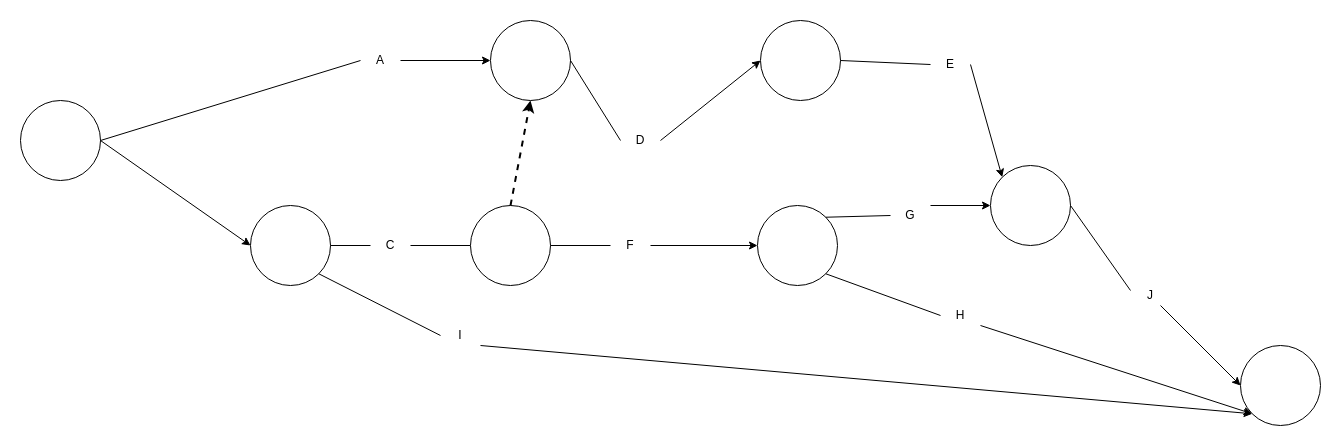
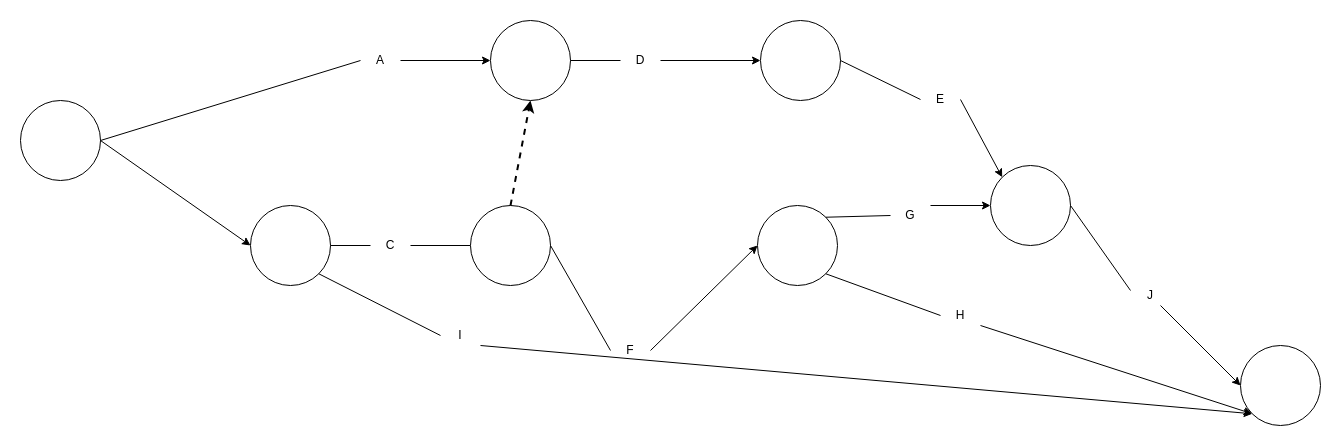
(951, 65) -> (941, 100)
(641, 141) -> (641, 61)
(631, 246) -> (631, 351)
